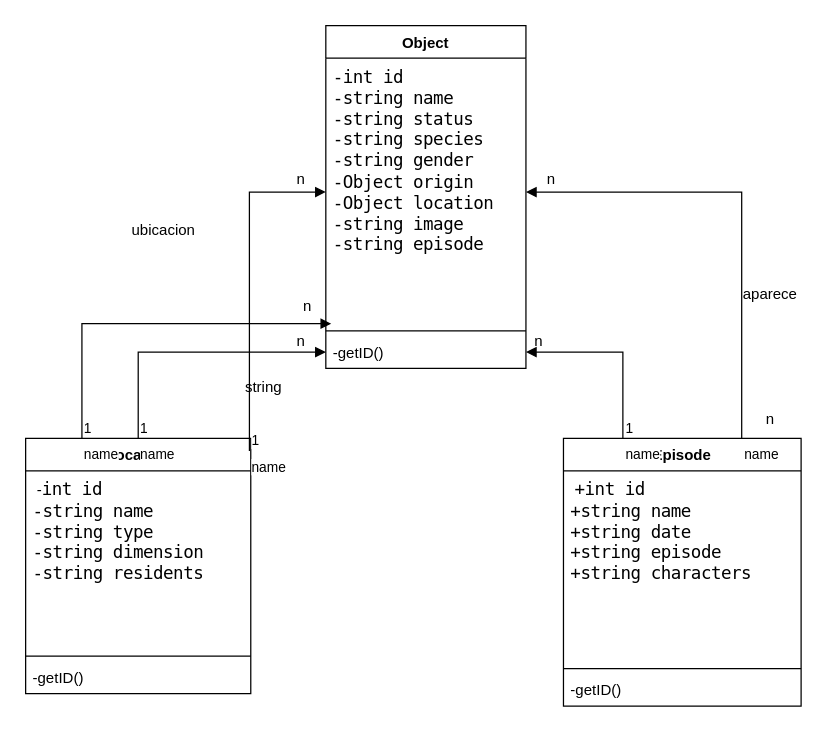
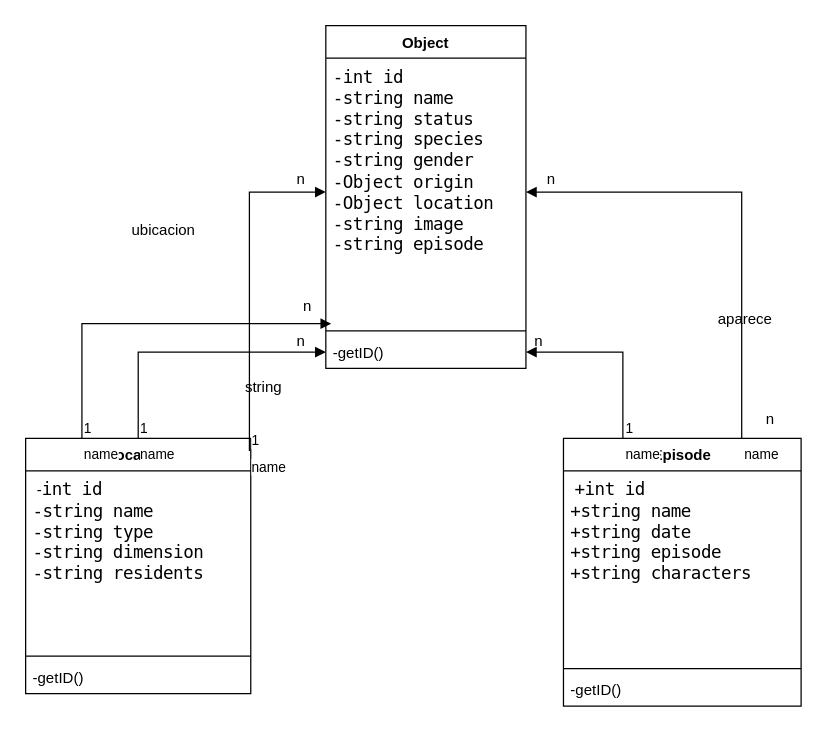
(769, 294) -> (744, 319)
